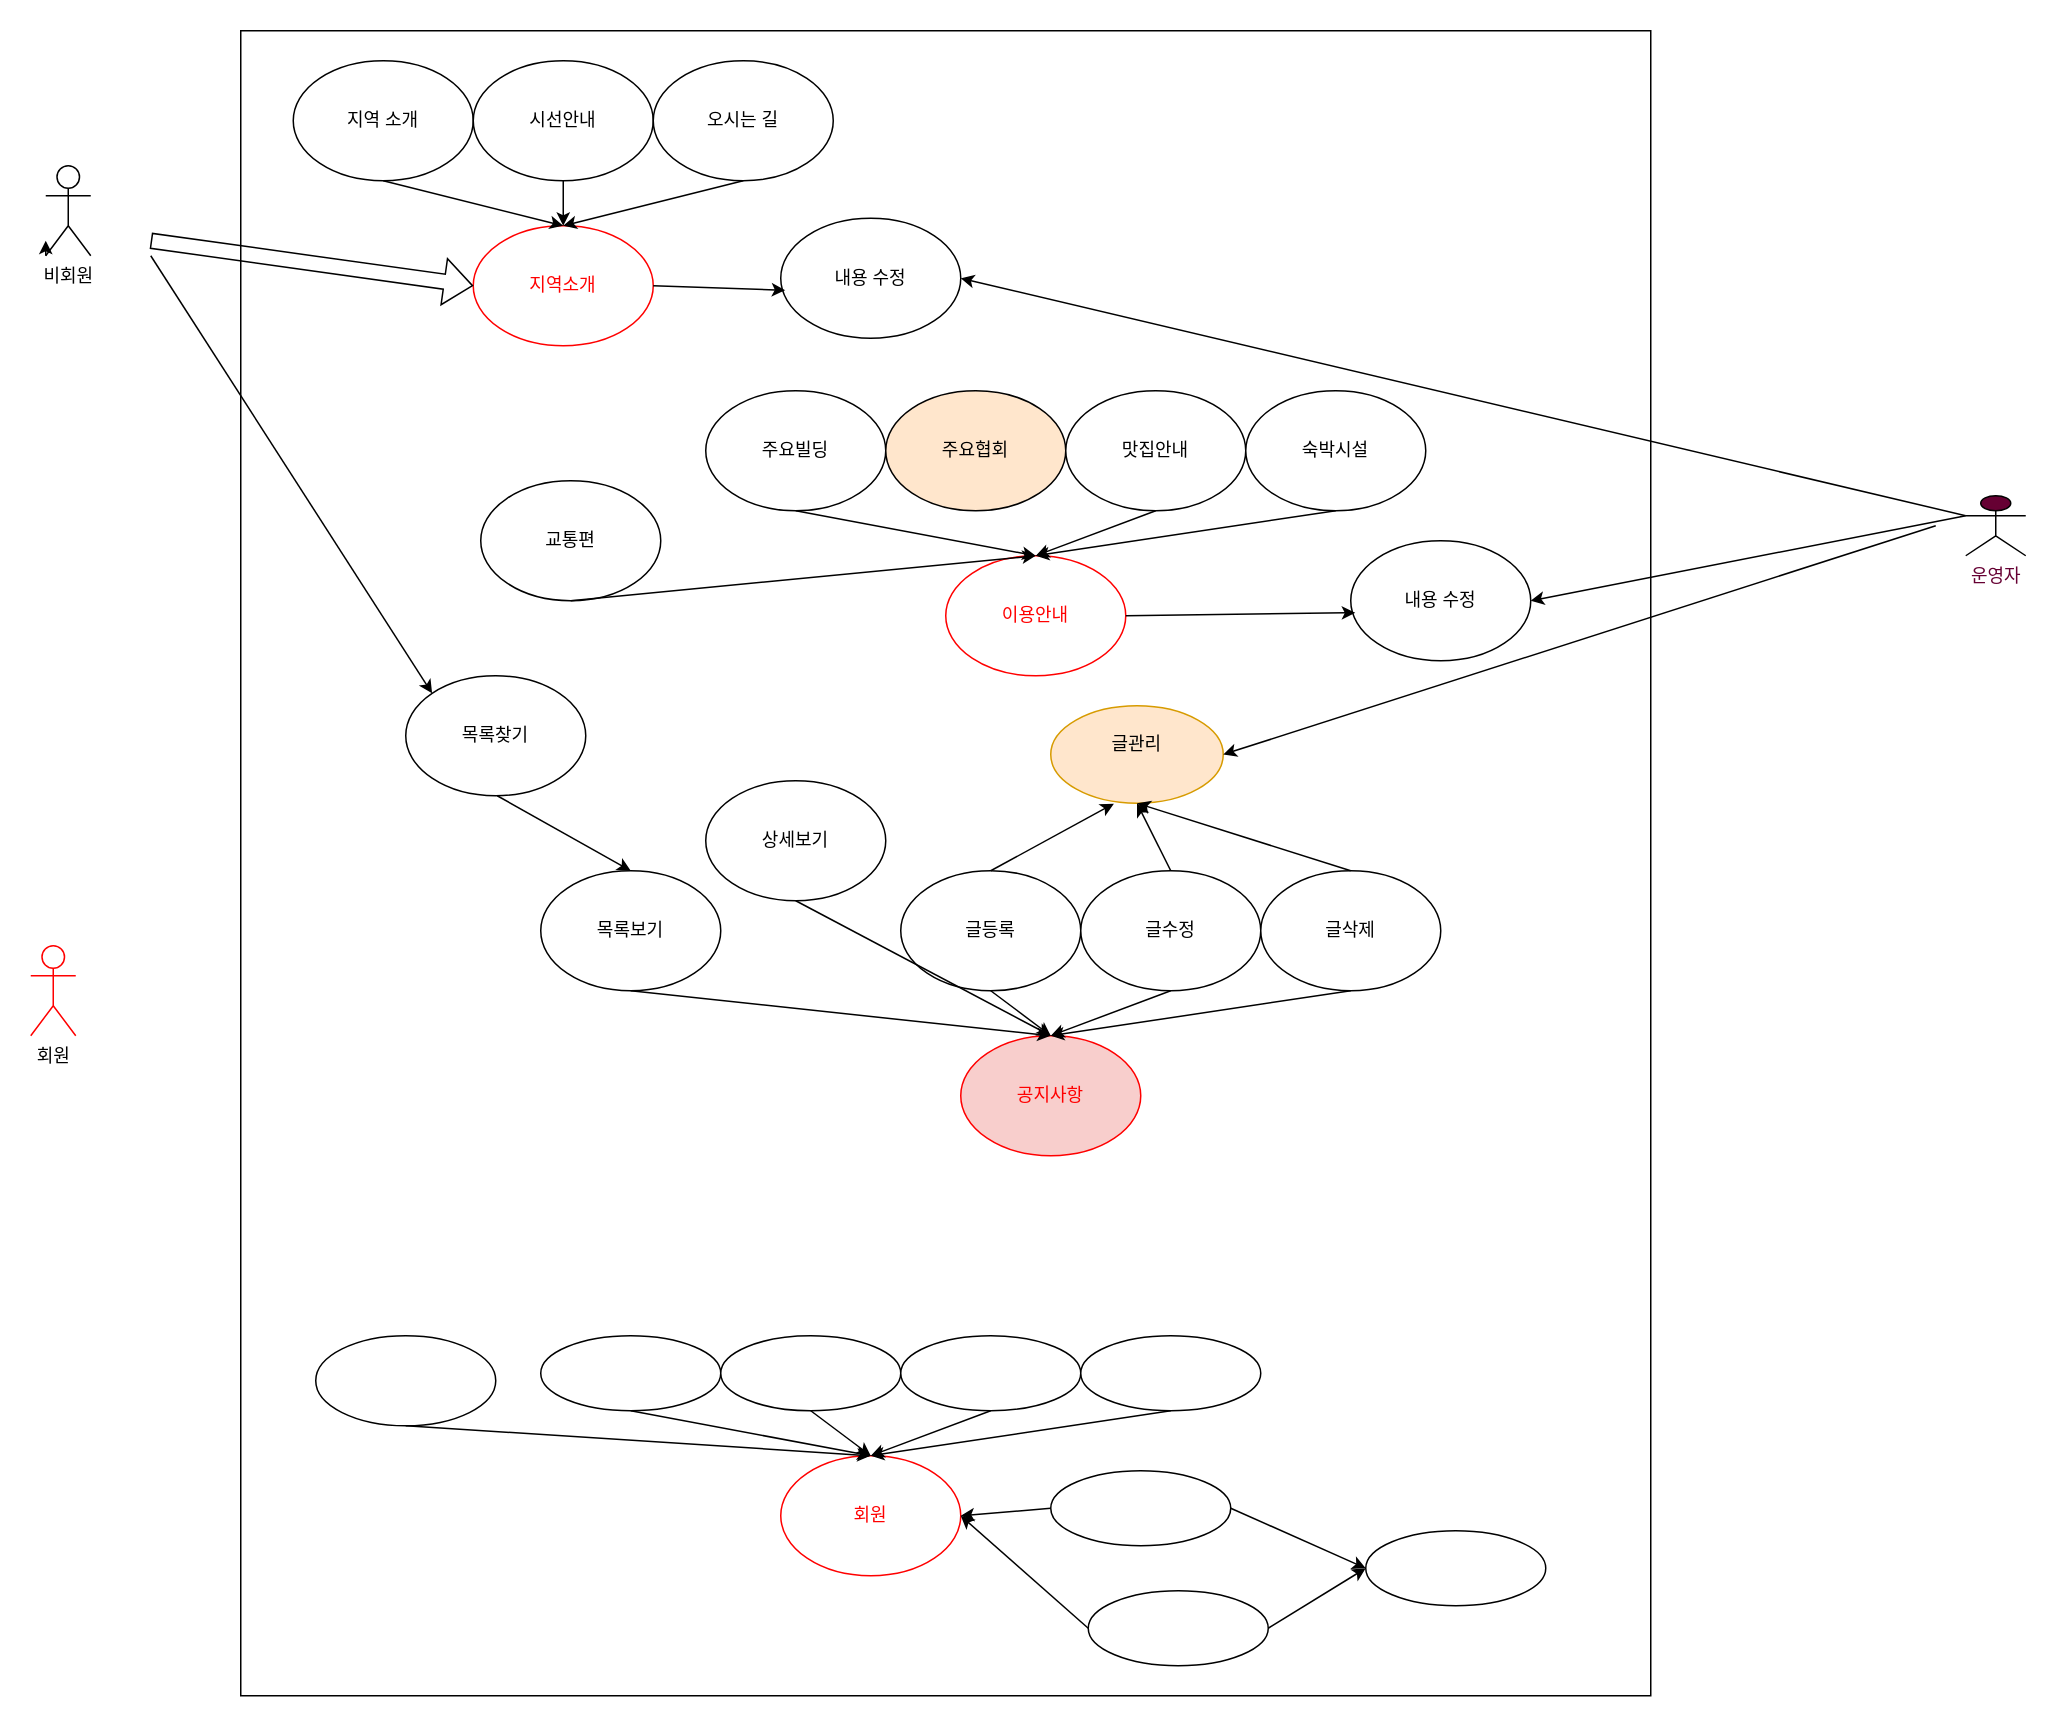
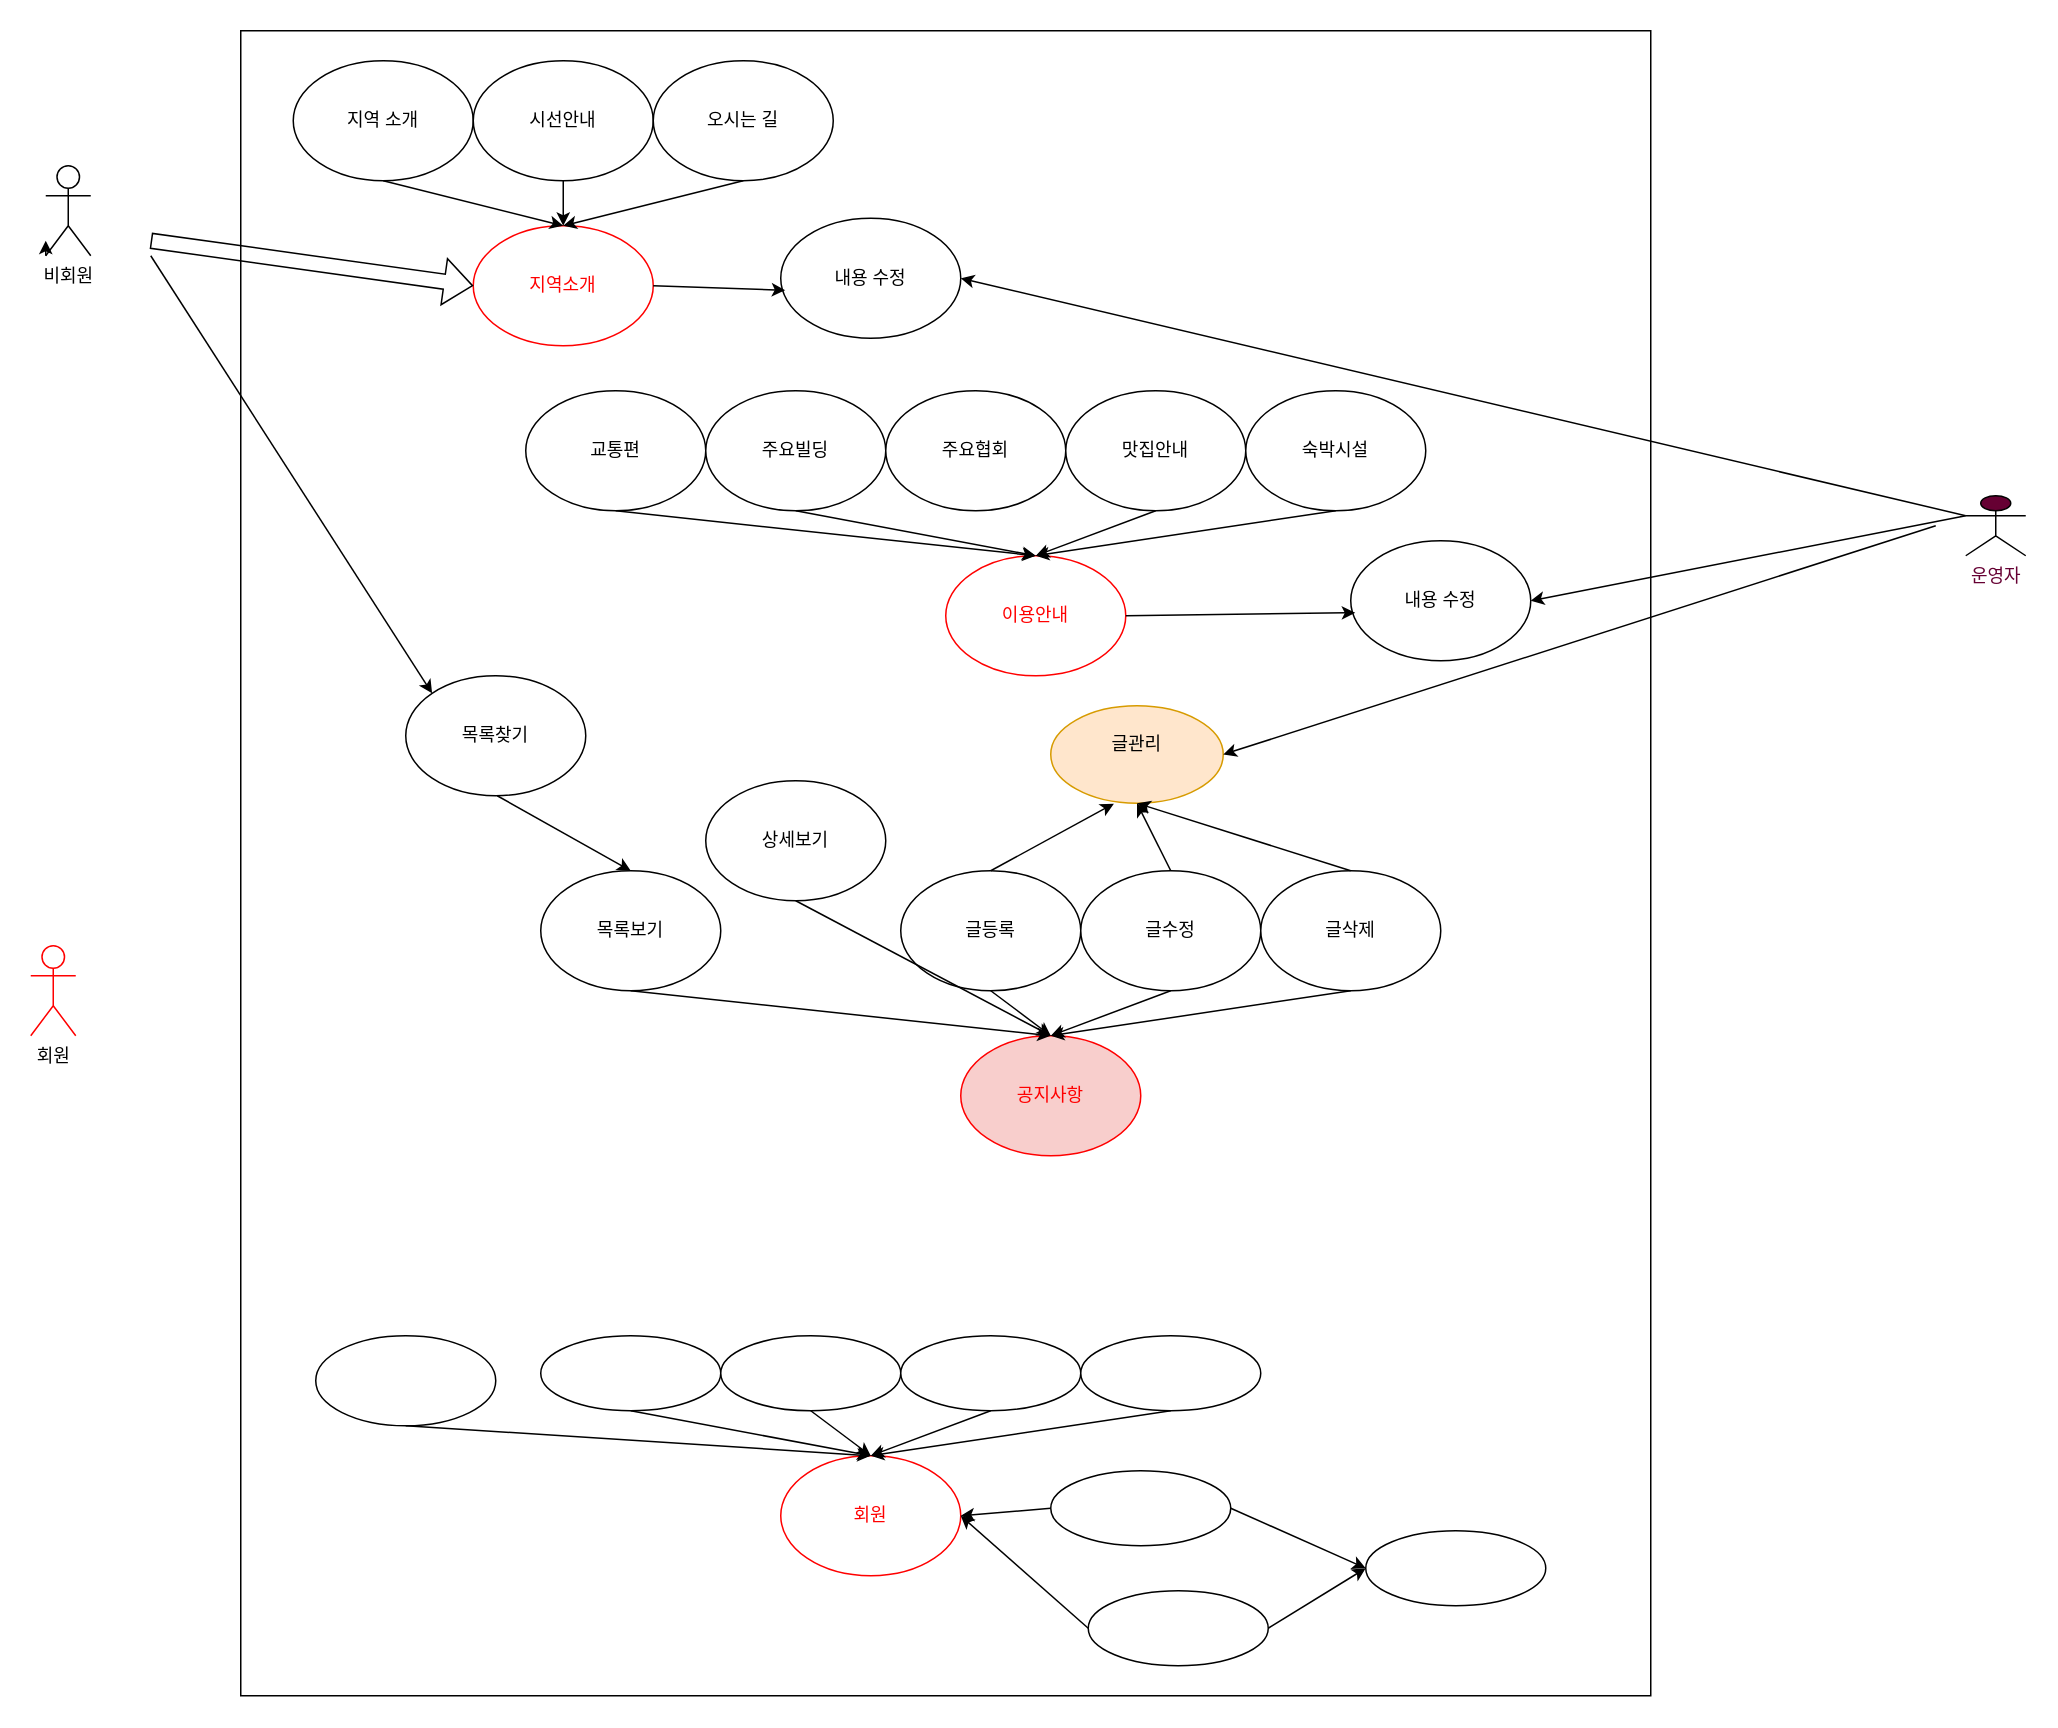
(976, 451) -> (976, 451)
(571, 541) -> (616, 451)
